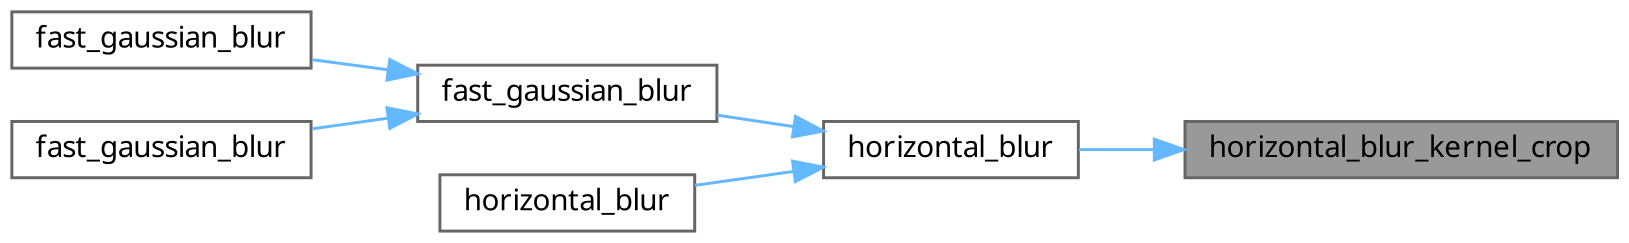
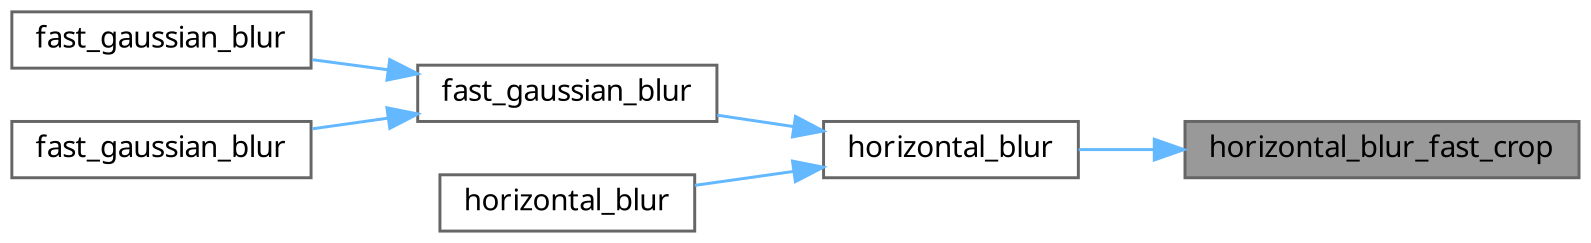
(1401, 150) -> (1382, 150)
